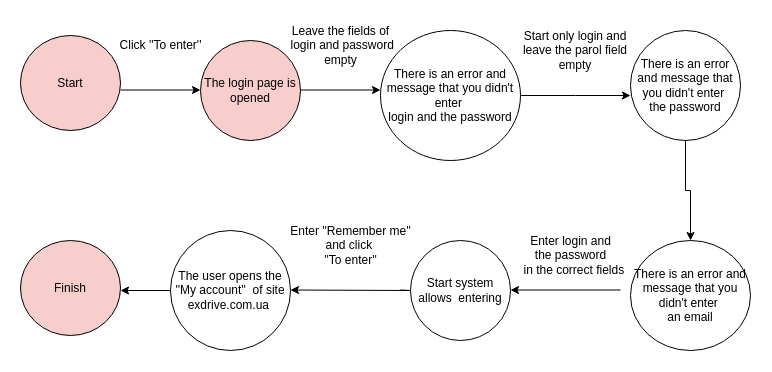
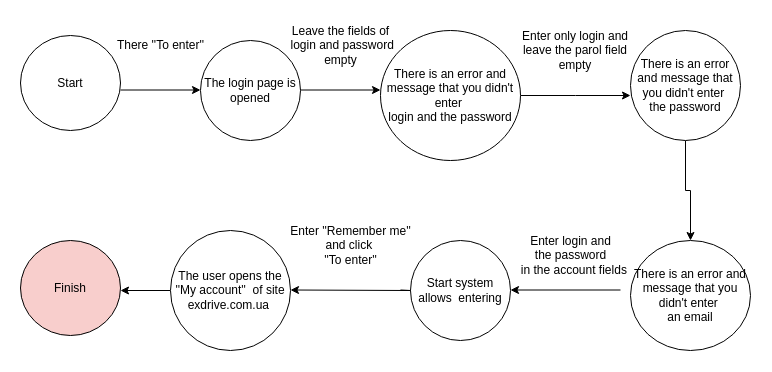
(161, 46) -> (161, 46)
(576, 51) -> (576, 51)
(71, 83) -> (71, 83)
(251, 91) -> (251, 91)
(571, 256) -> (571, 256)
